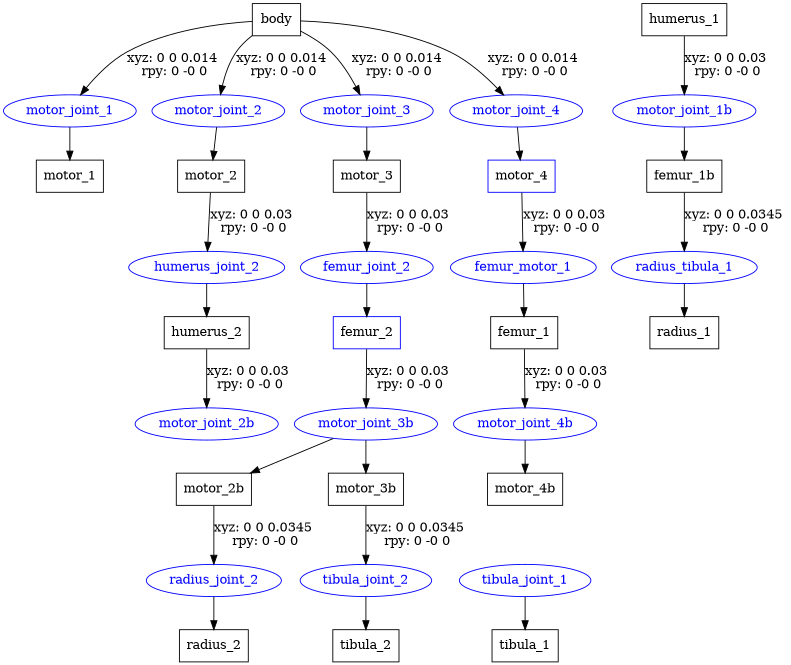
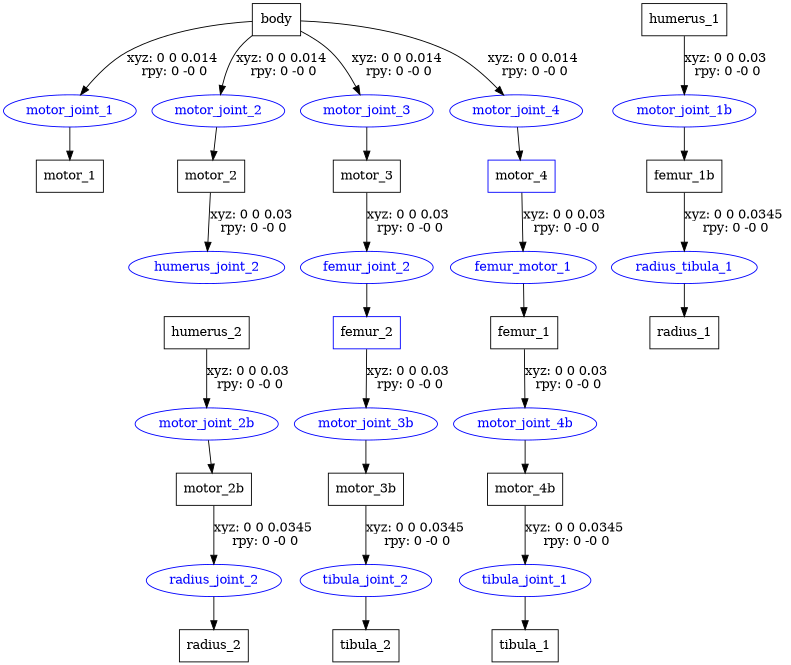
(207, 296) -> none
(296, 454) -> (210, 452)
none -> (525, 530)
